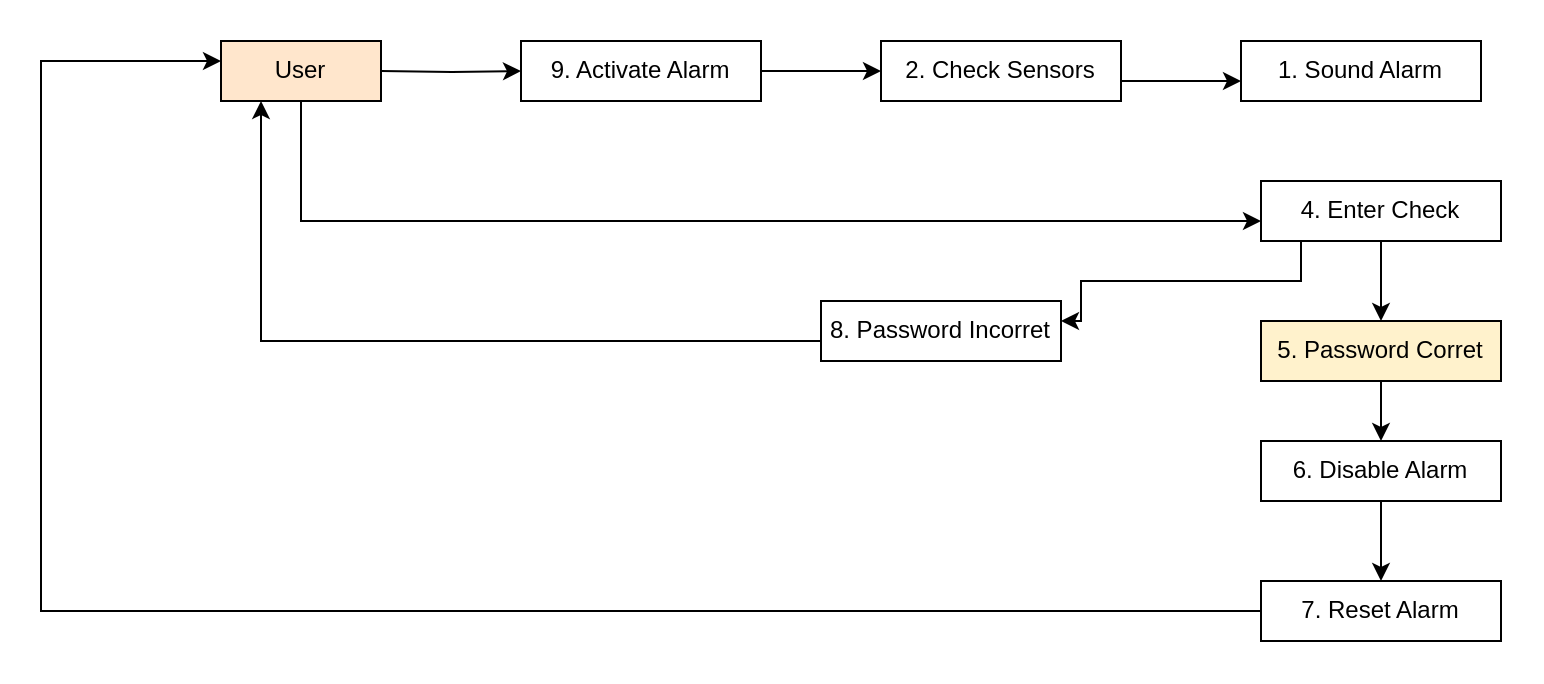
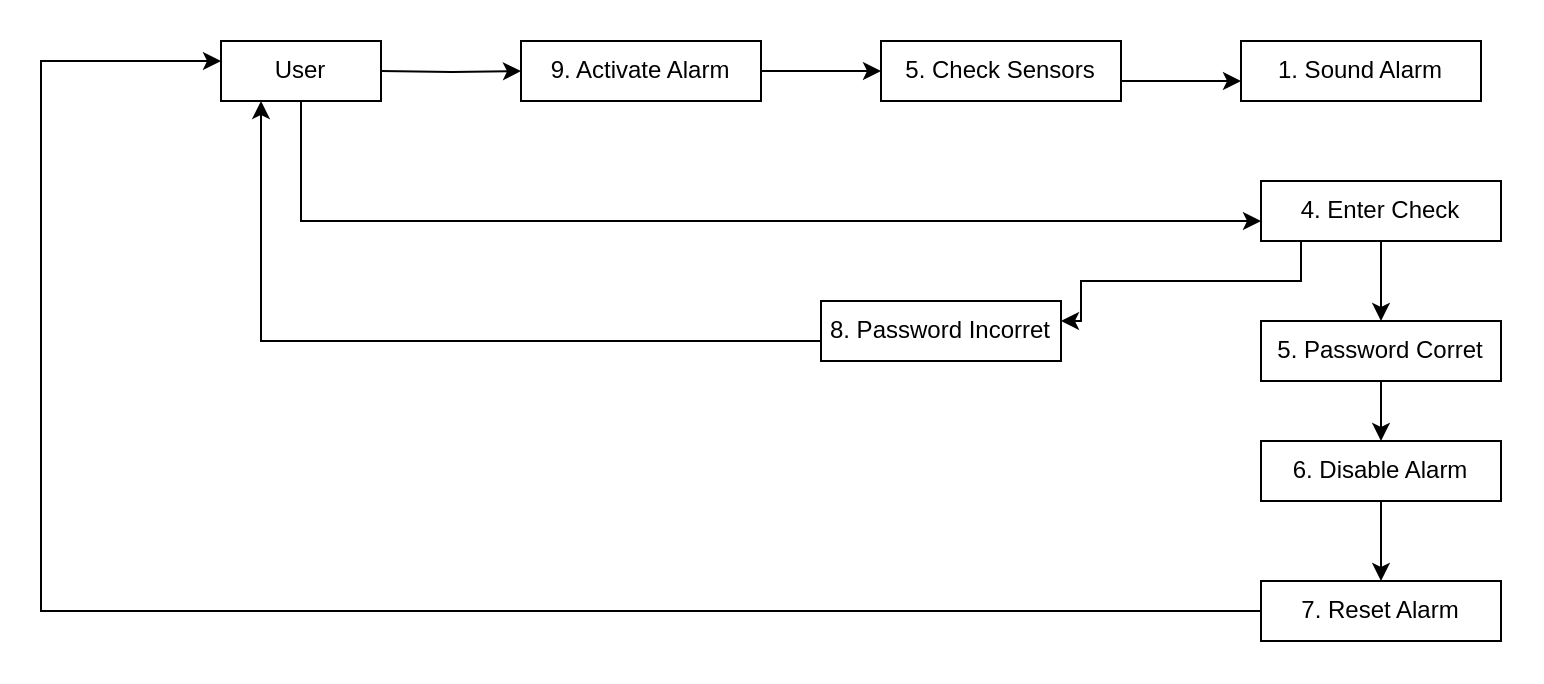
(301, 71) -> (301, 71)
(1001, 71) -> (1001, 71)
(1381, 351) -> (1381, 351)
